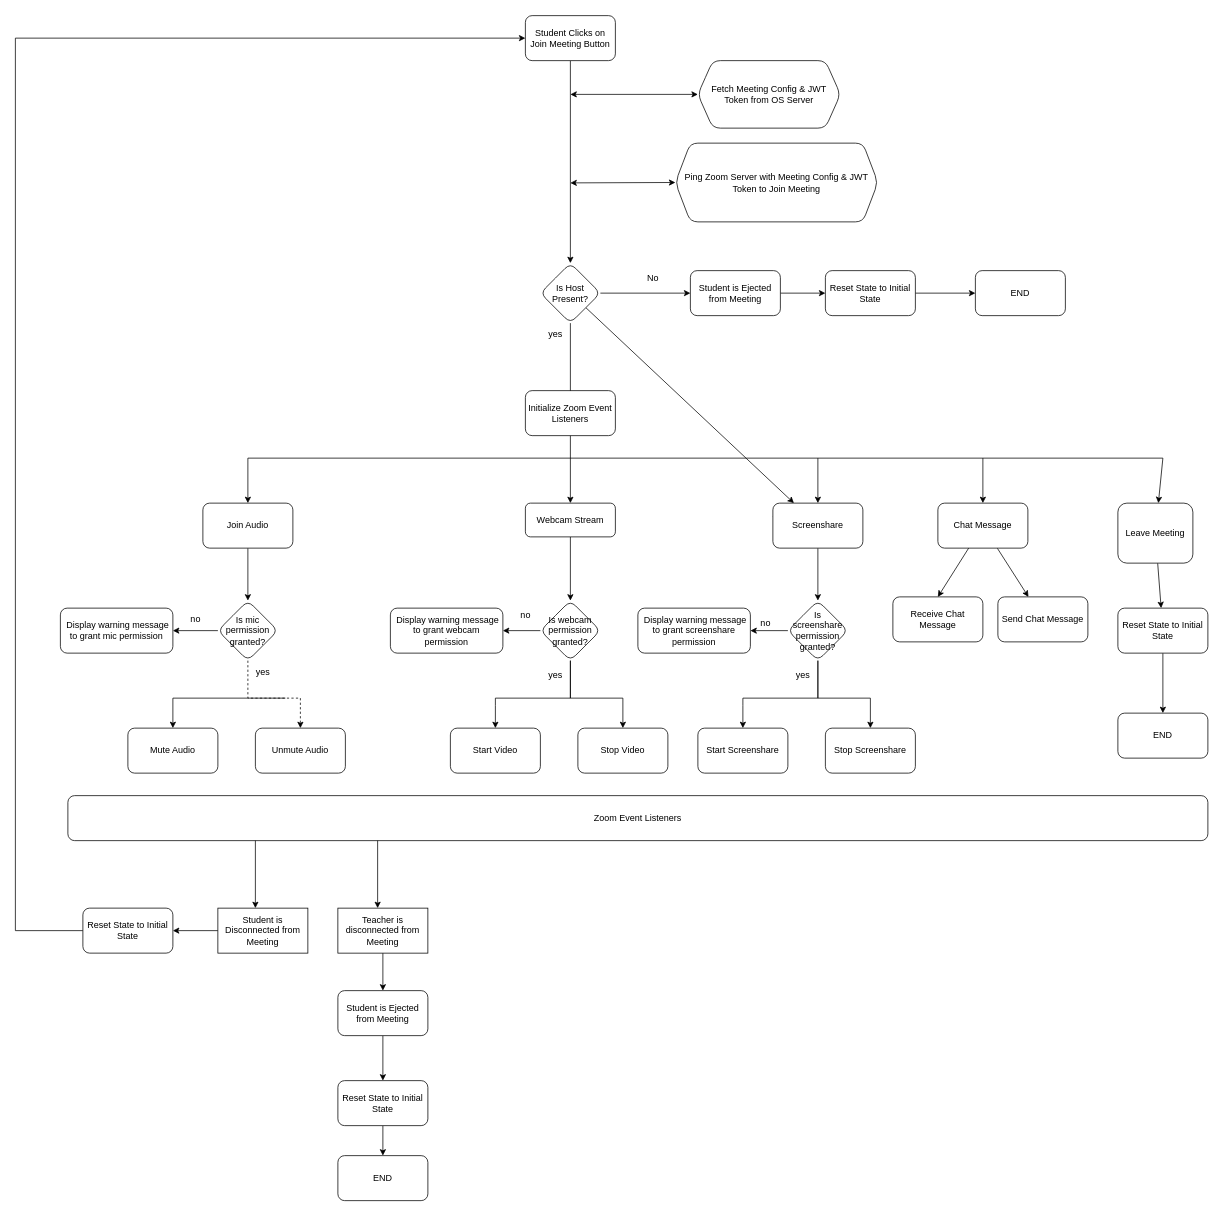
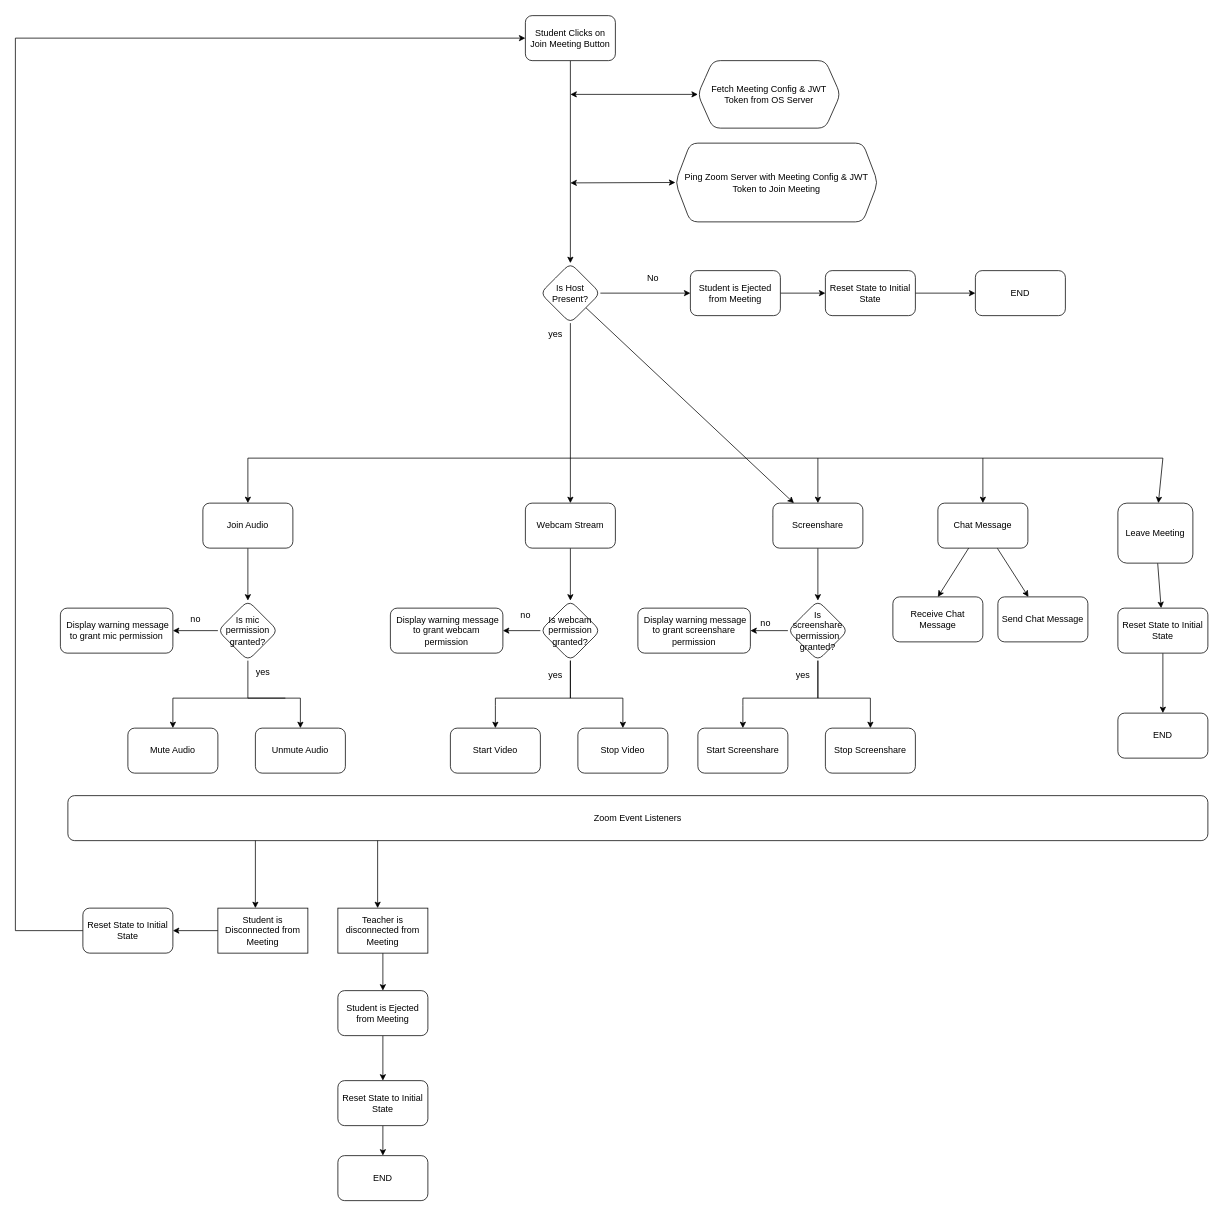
(570, 413) -> none
(570, 520) -> (570, 525)
(300, 703) -> (300, 703)
